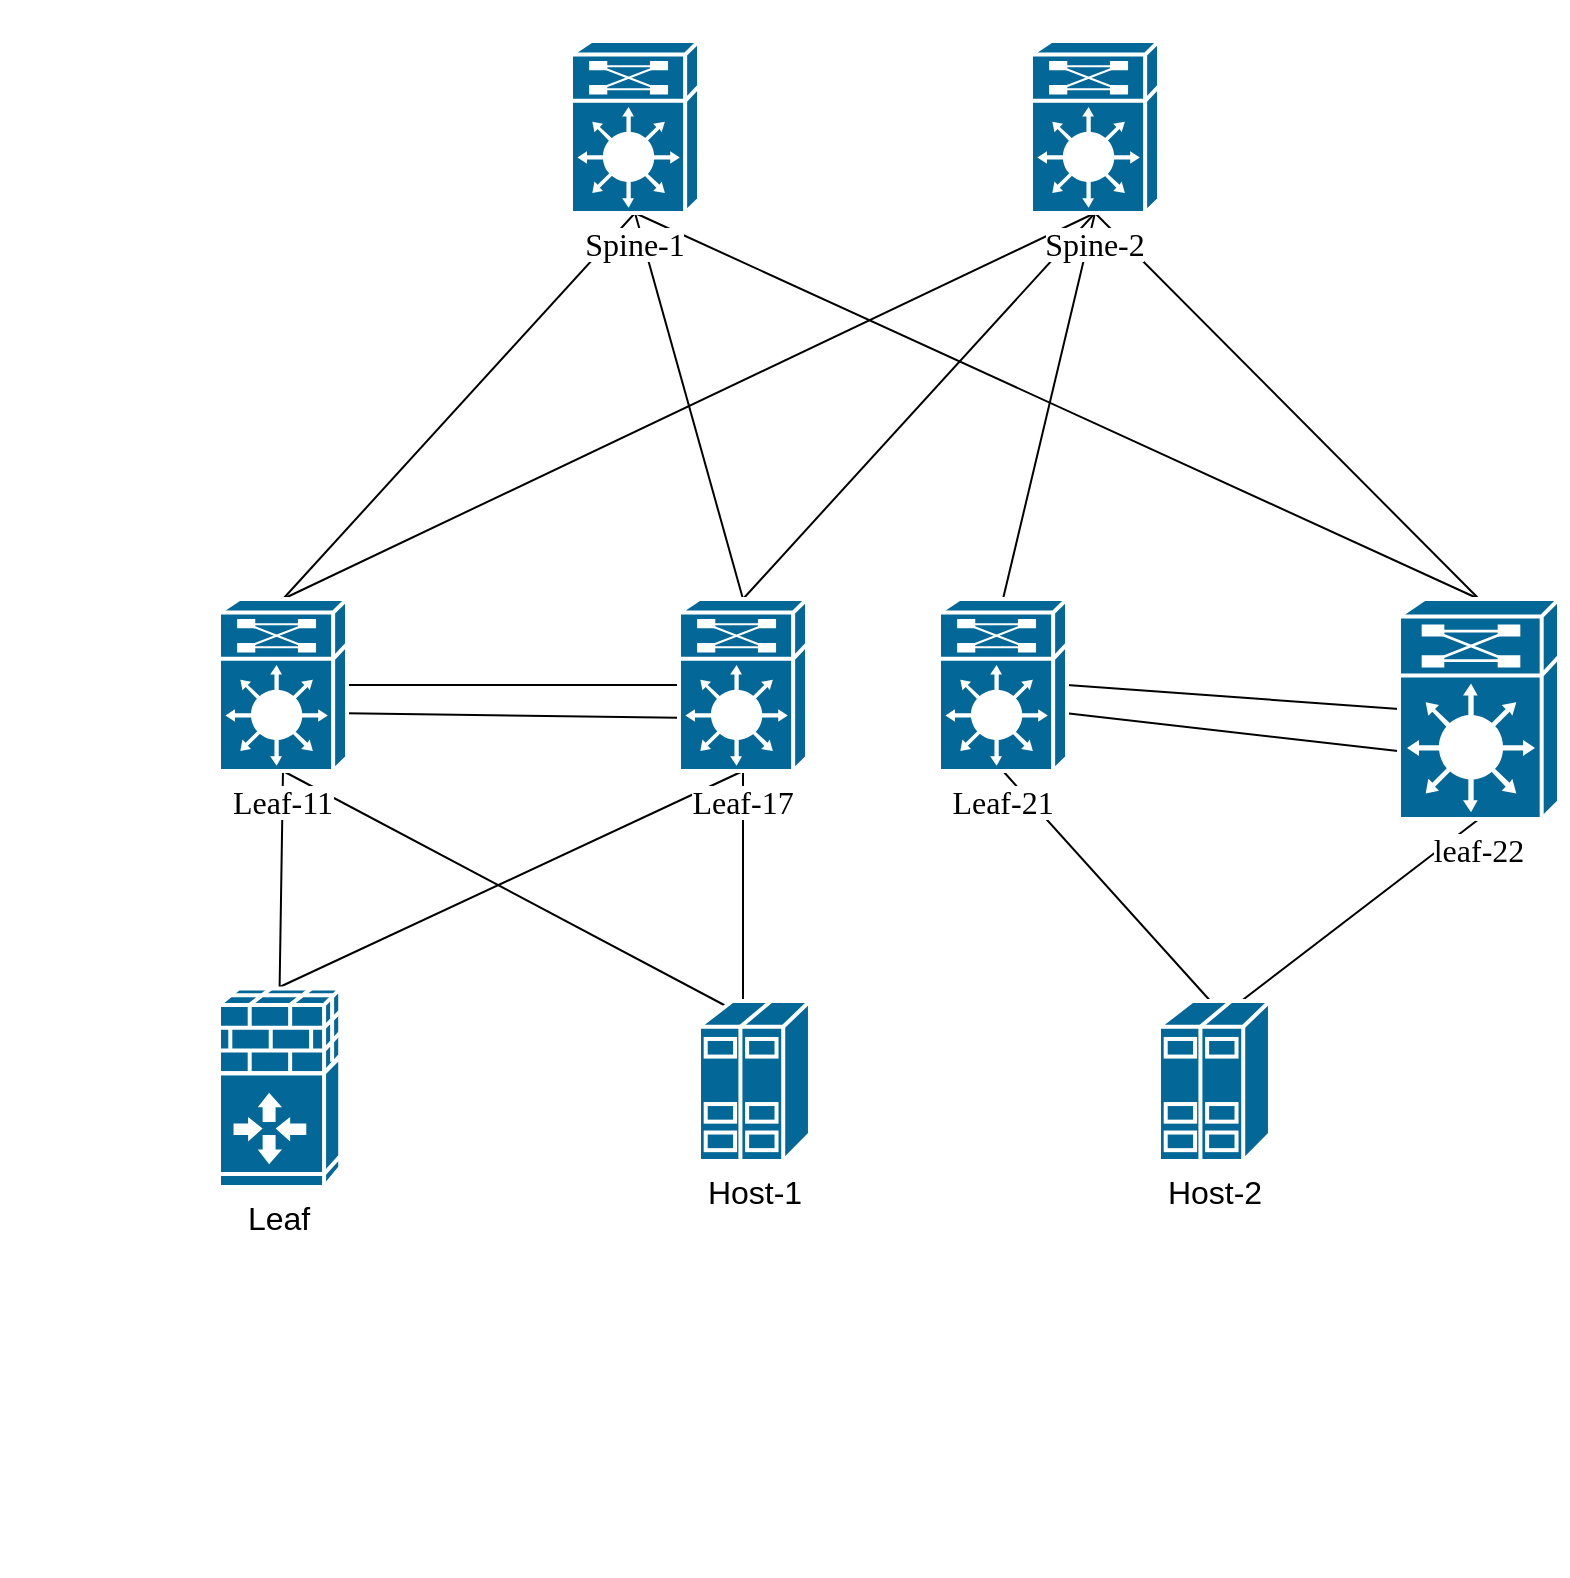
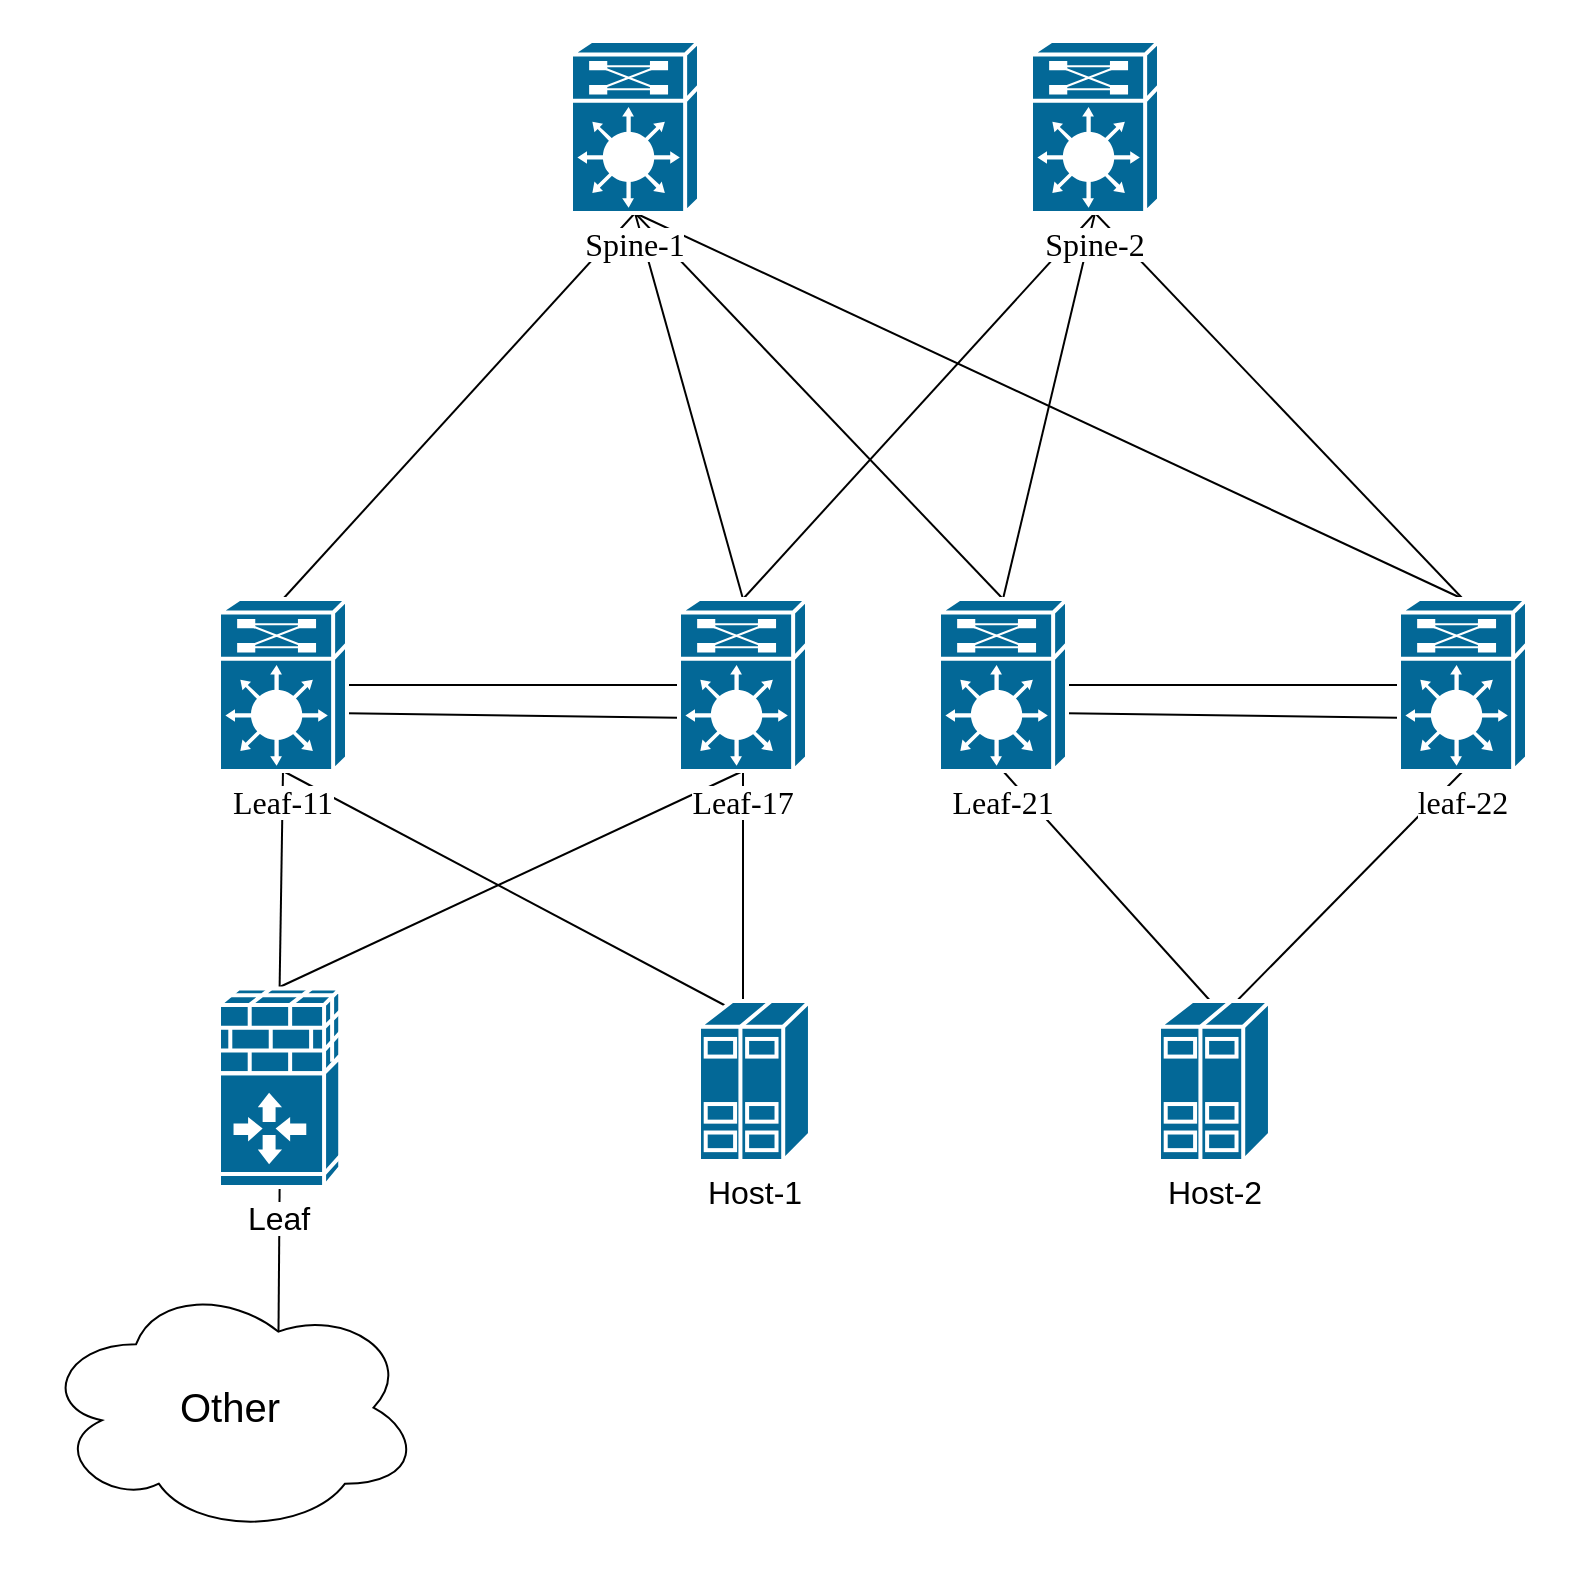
none -> (840, 428)
(487, 502) -> none
(1479, 709) -> (1463, 685)
none -> (279, 1283)
none -> (231, 1408)
